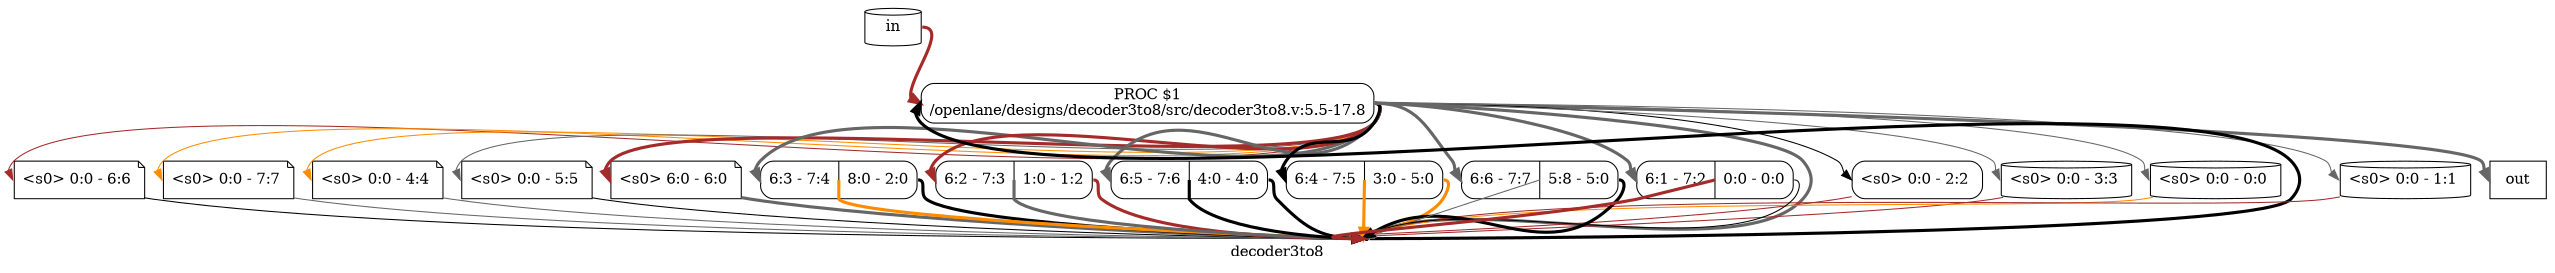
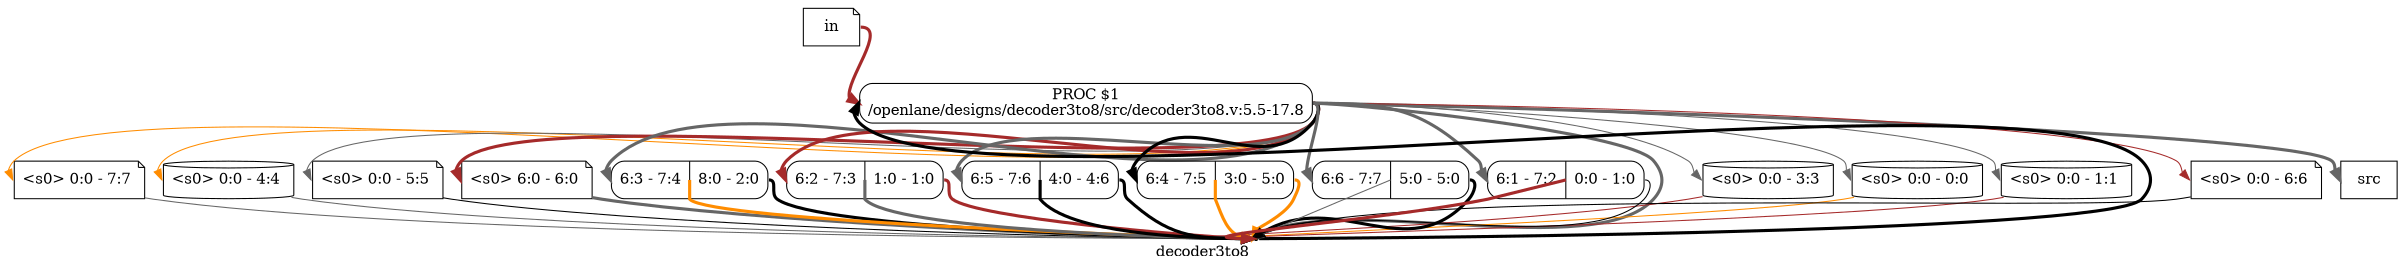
(893, 27) -> (832, 27)
(1053, 179) -> (904, 179)
(1228, 179) -> (1079, 179)
(1579, 179) -> (1430, 179)
(1754, 179) -> (1605, 179)
(378, 180) -> (229, 180)
(1917, 180) -> none
(2518, 180) -> (2369, 180)
